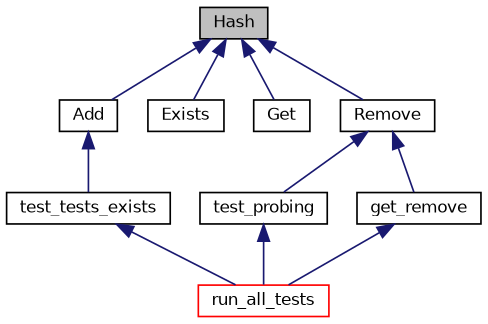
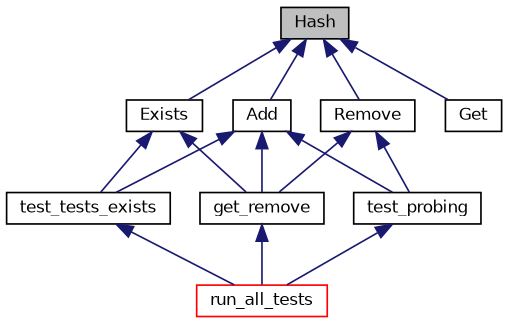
none -> (347, 166)
none -> (219, 167)
none -> (121, 168)
none -> (262, 171)
